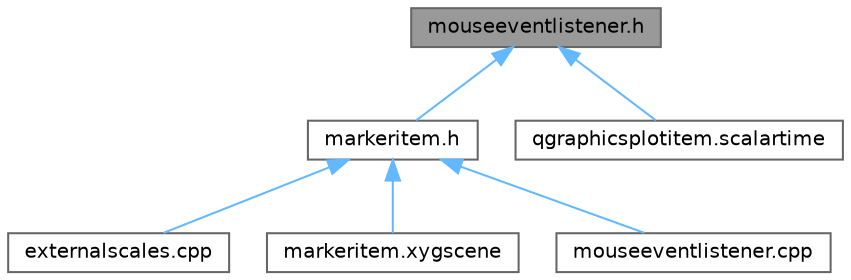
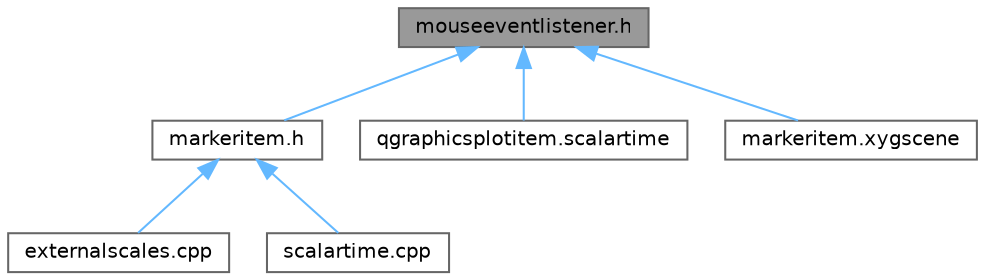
(393, 207) -> (697, 87)
(694, 253) -> (358, 253)
